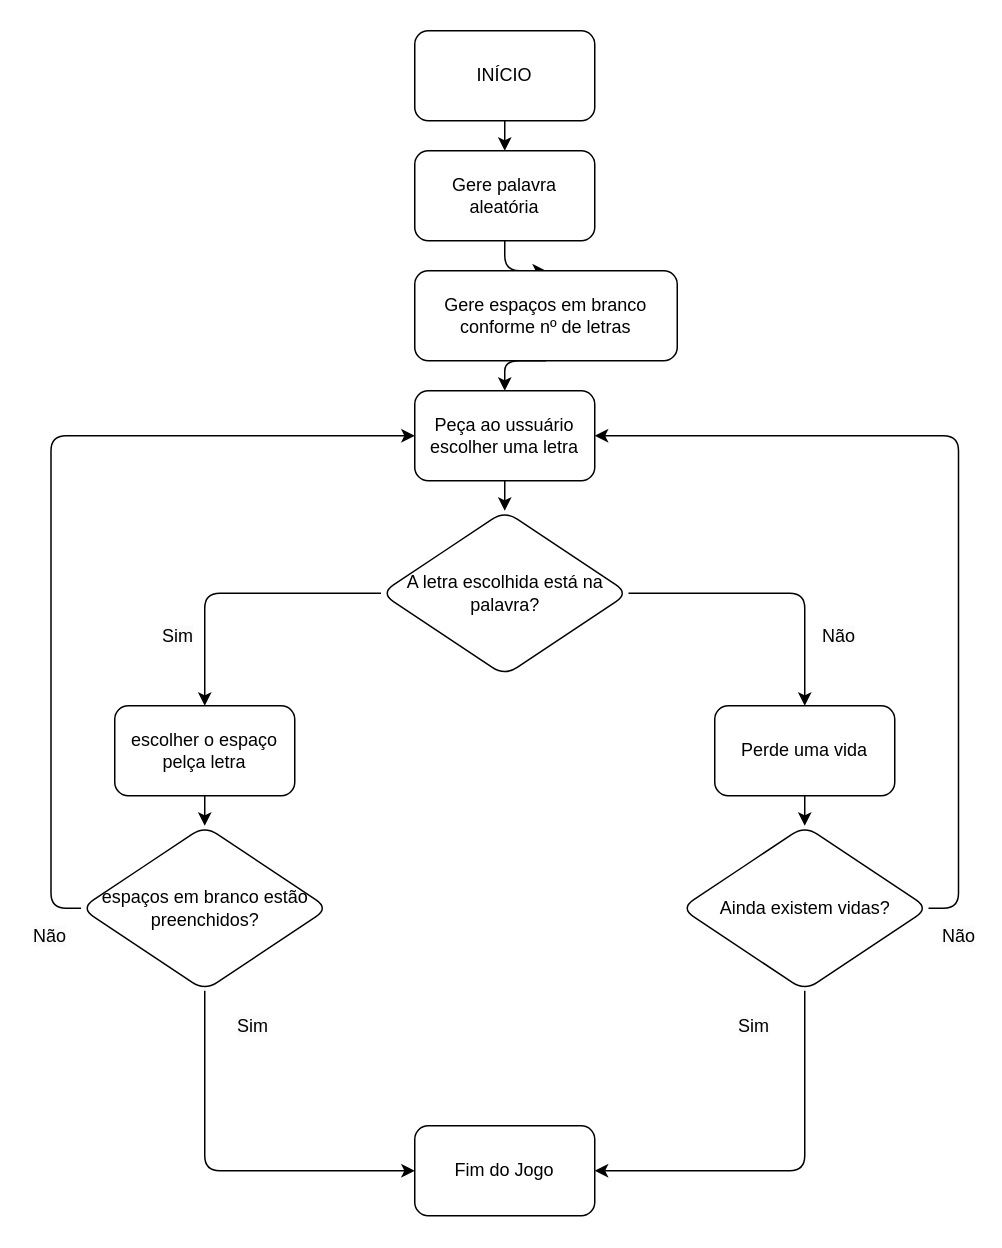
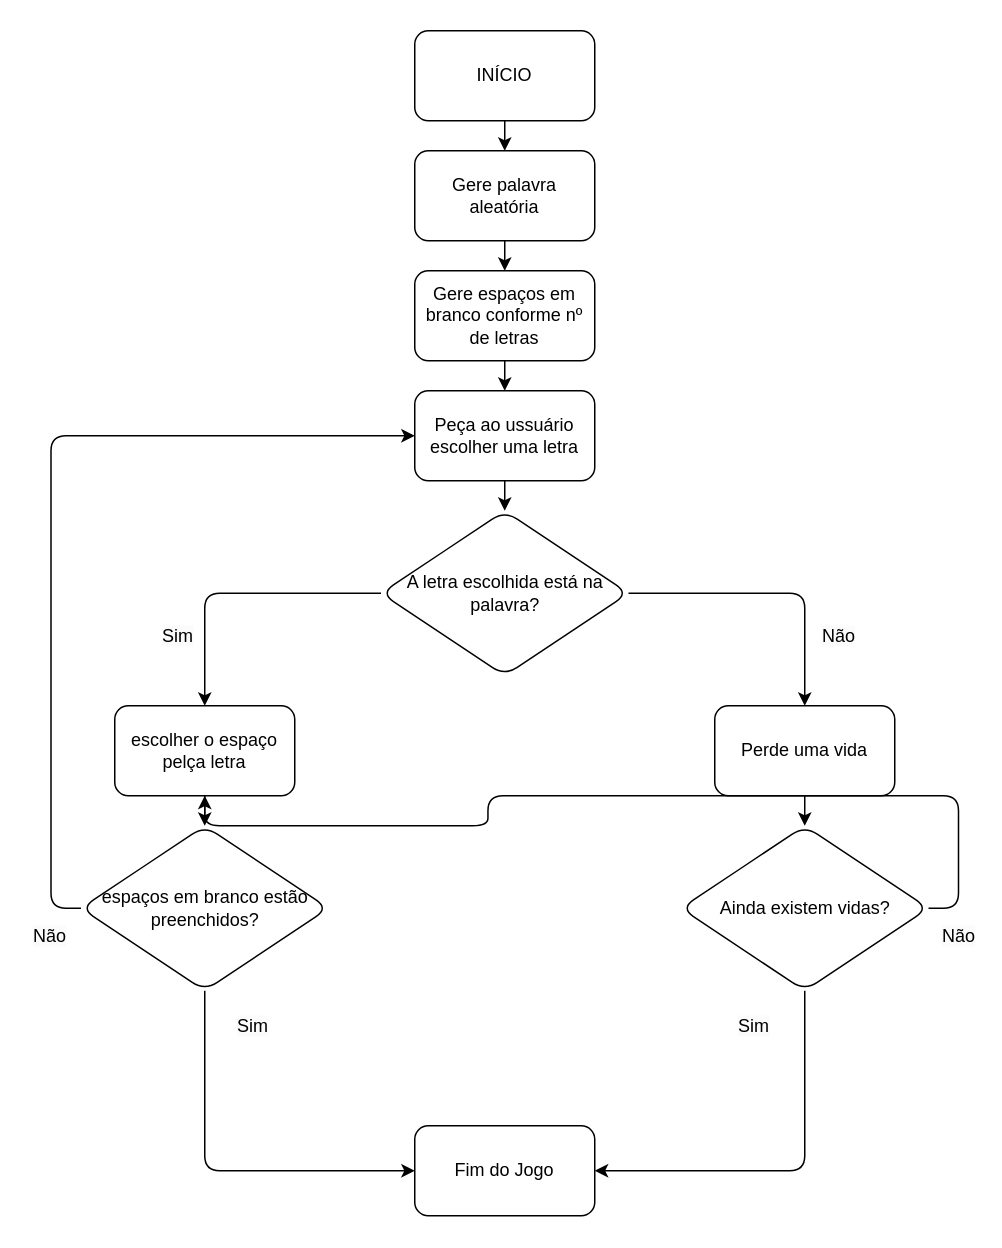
(546, 316) -> (505, 316)
(958, 449) -> (473, 826)
